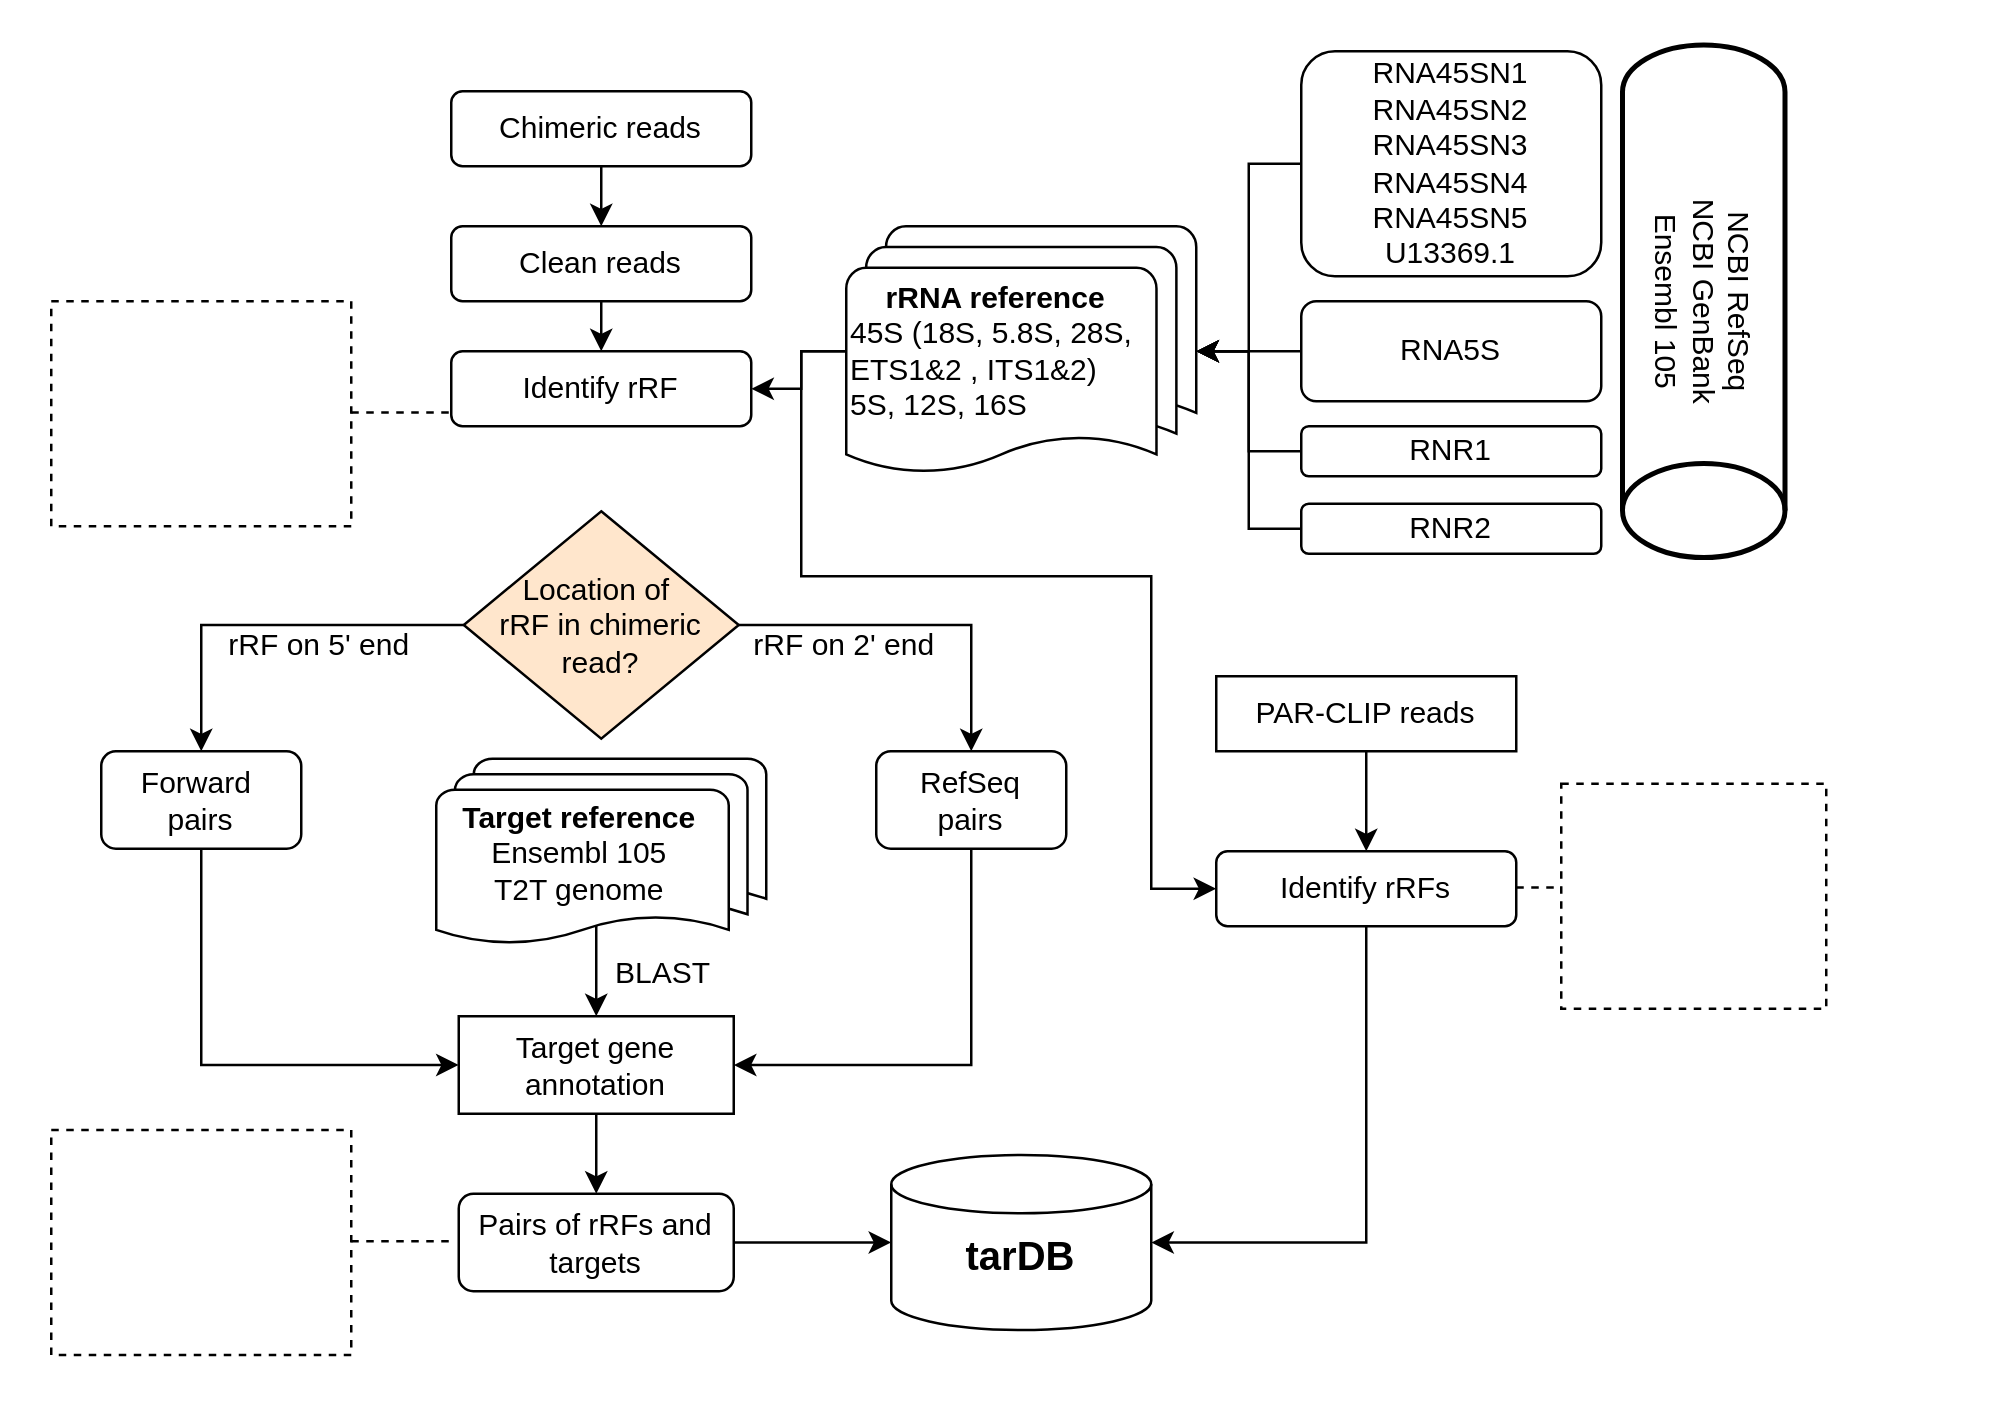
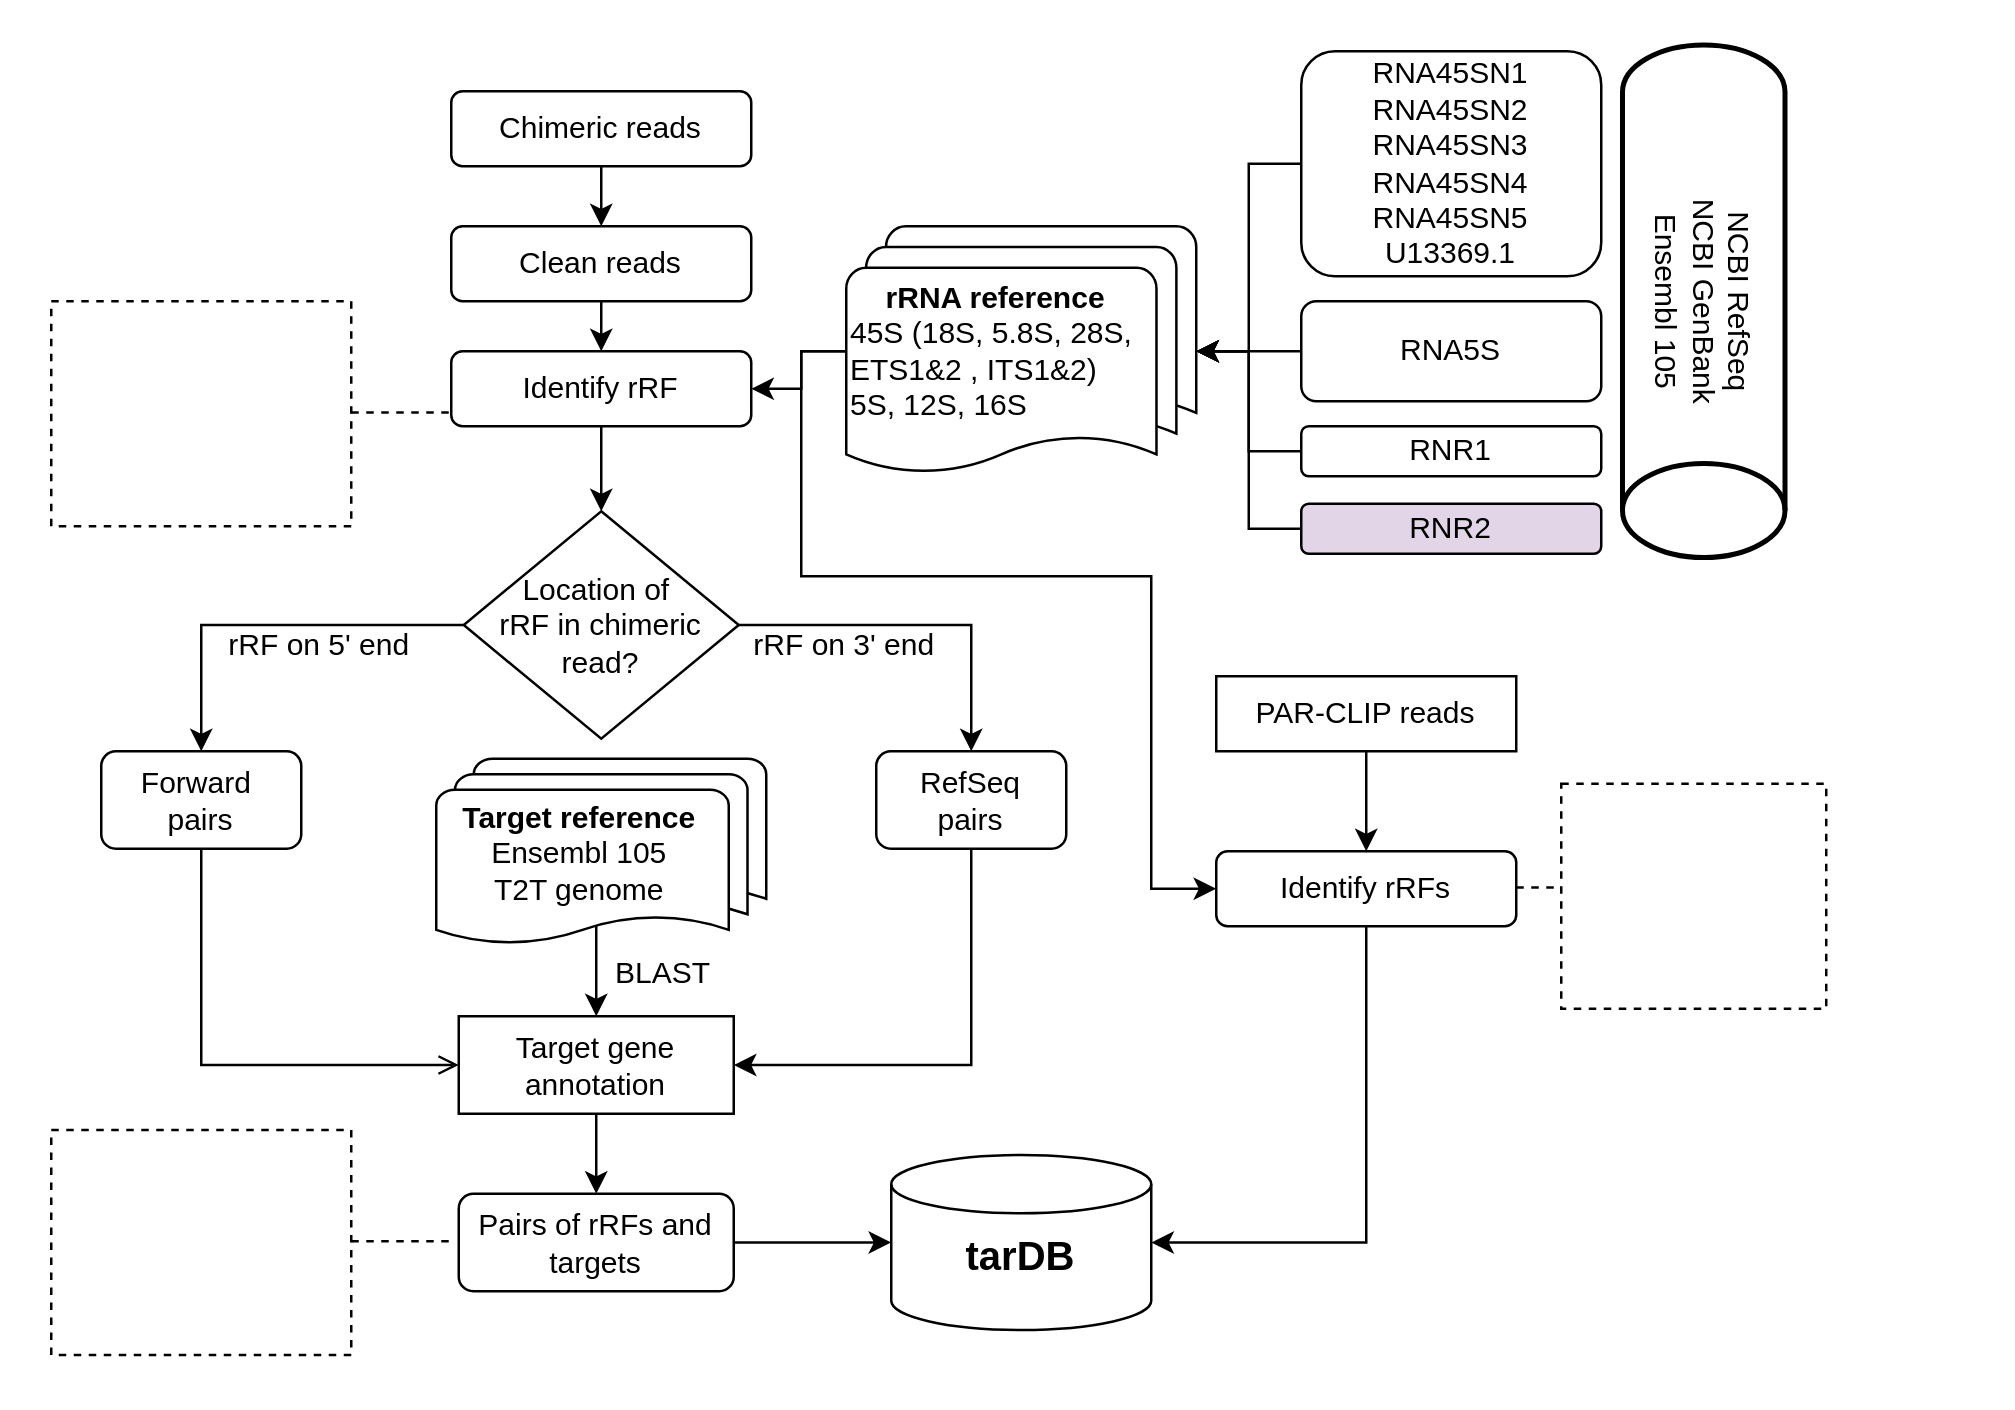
none -> (601, 475)
(1451, 529) -> (1451, 529)
(601, 625) -> (601, 625)
(845, 646) -> (845, 646)
(440, 1065) -> (444, 1065)
